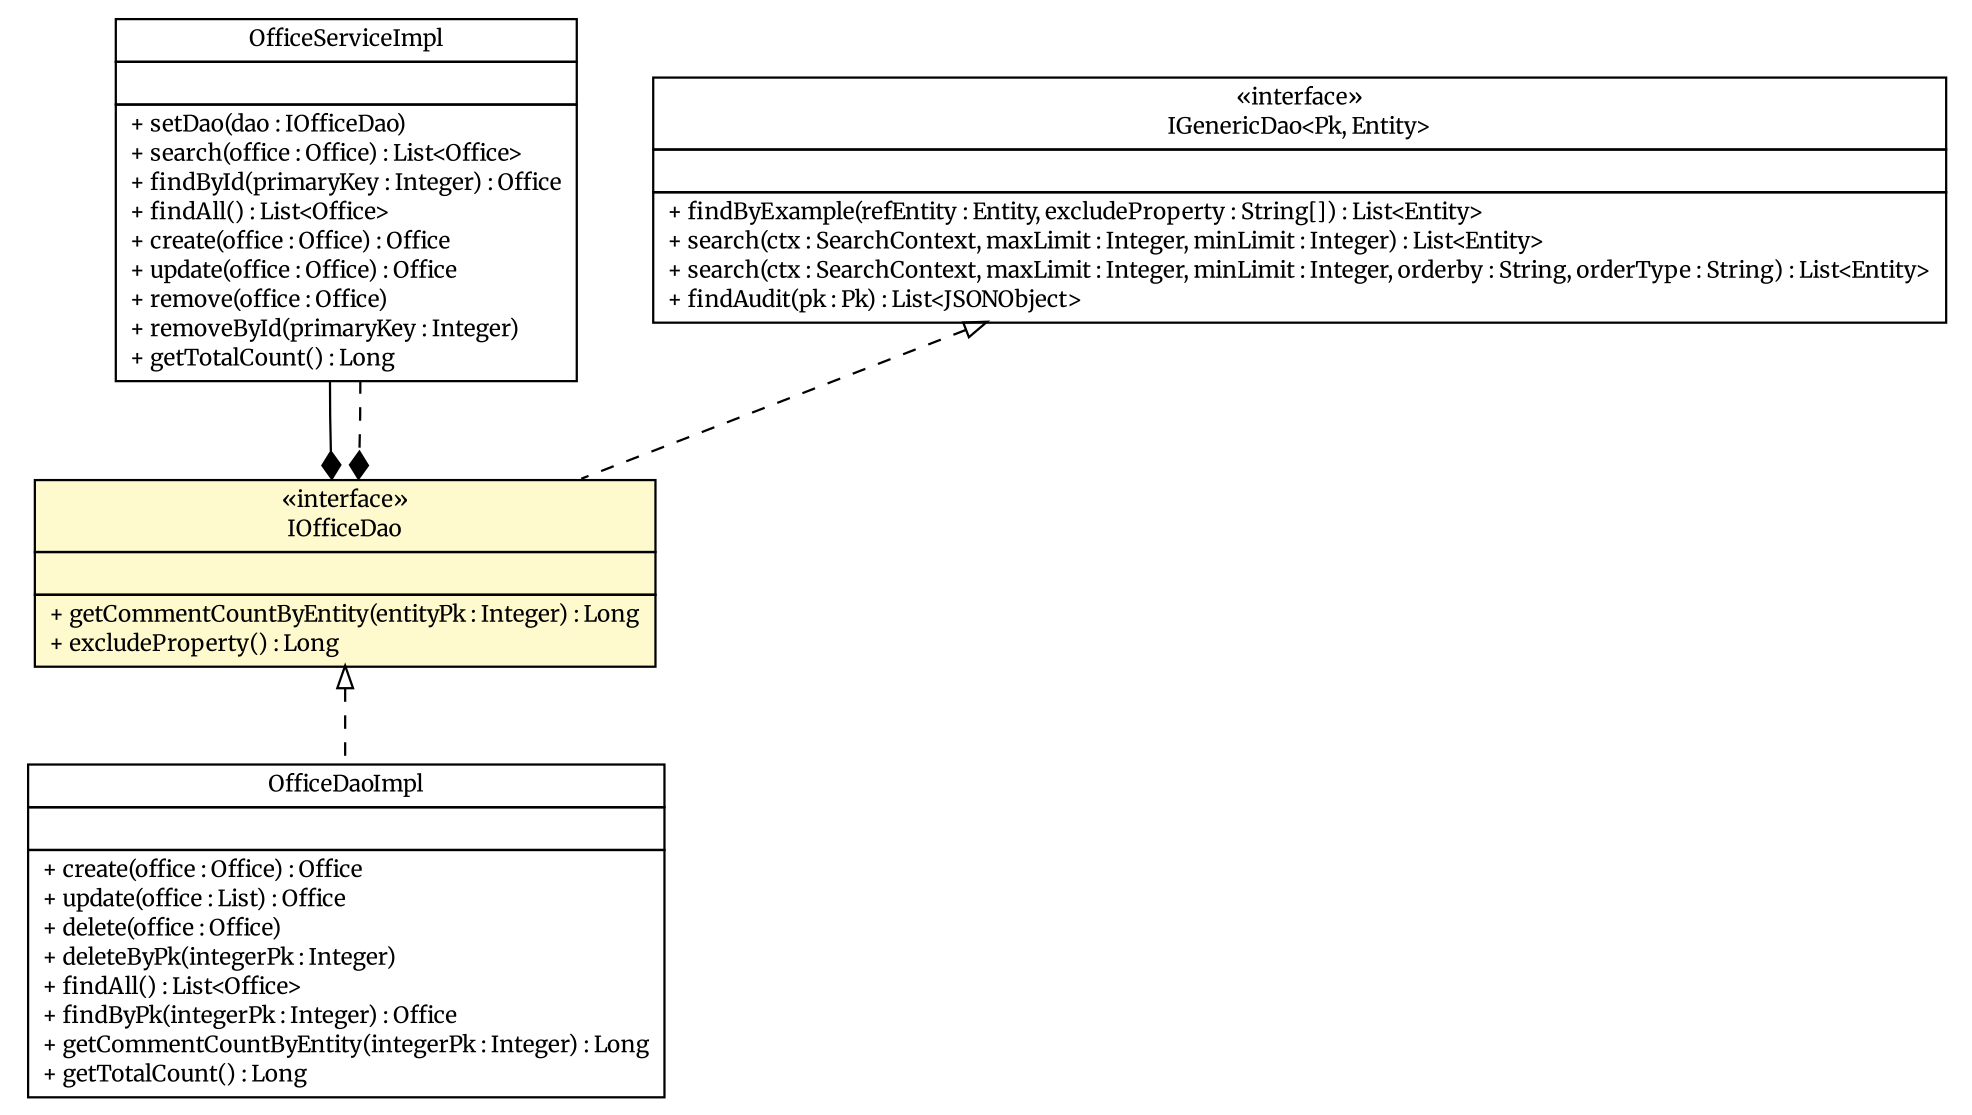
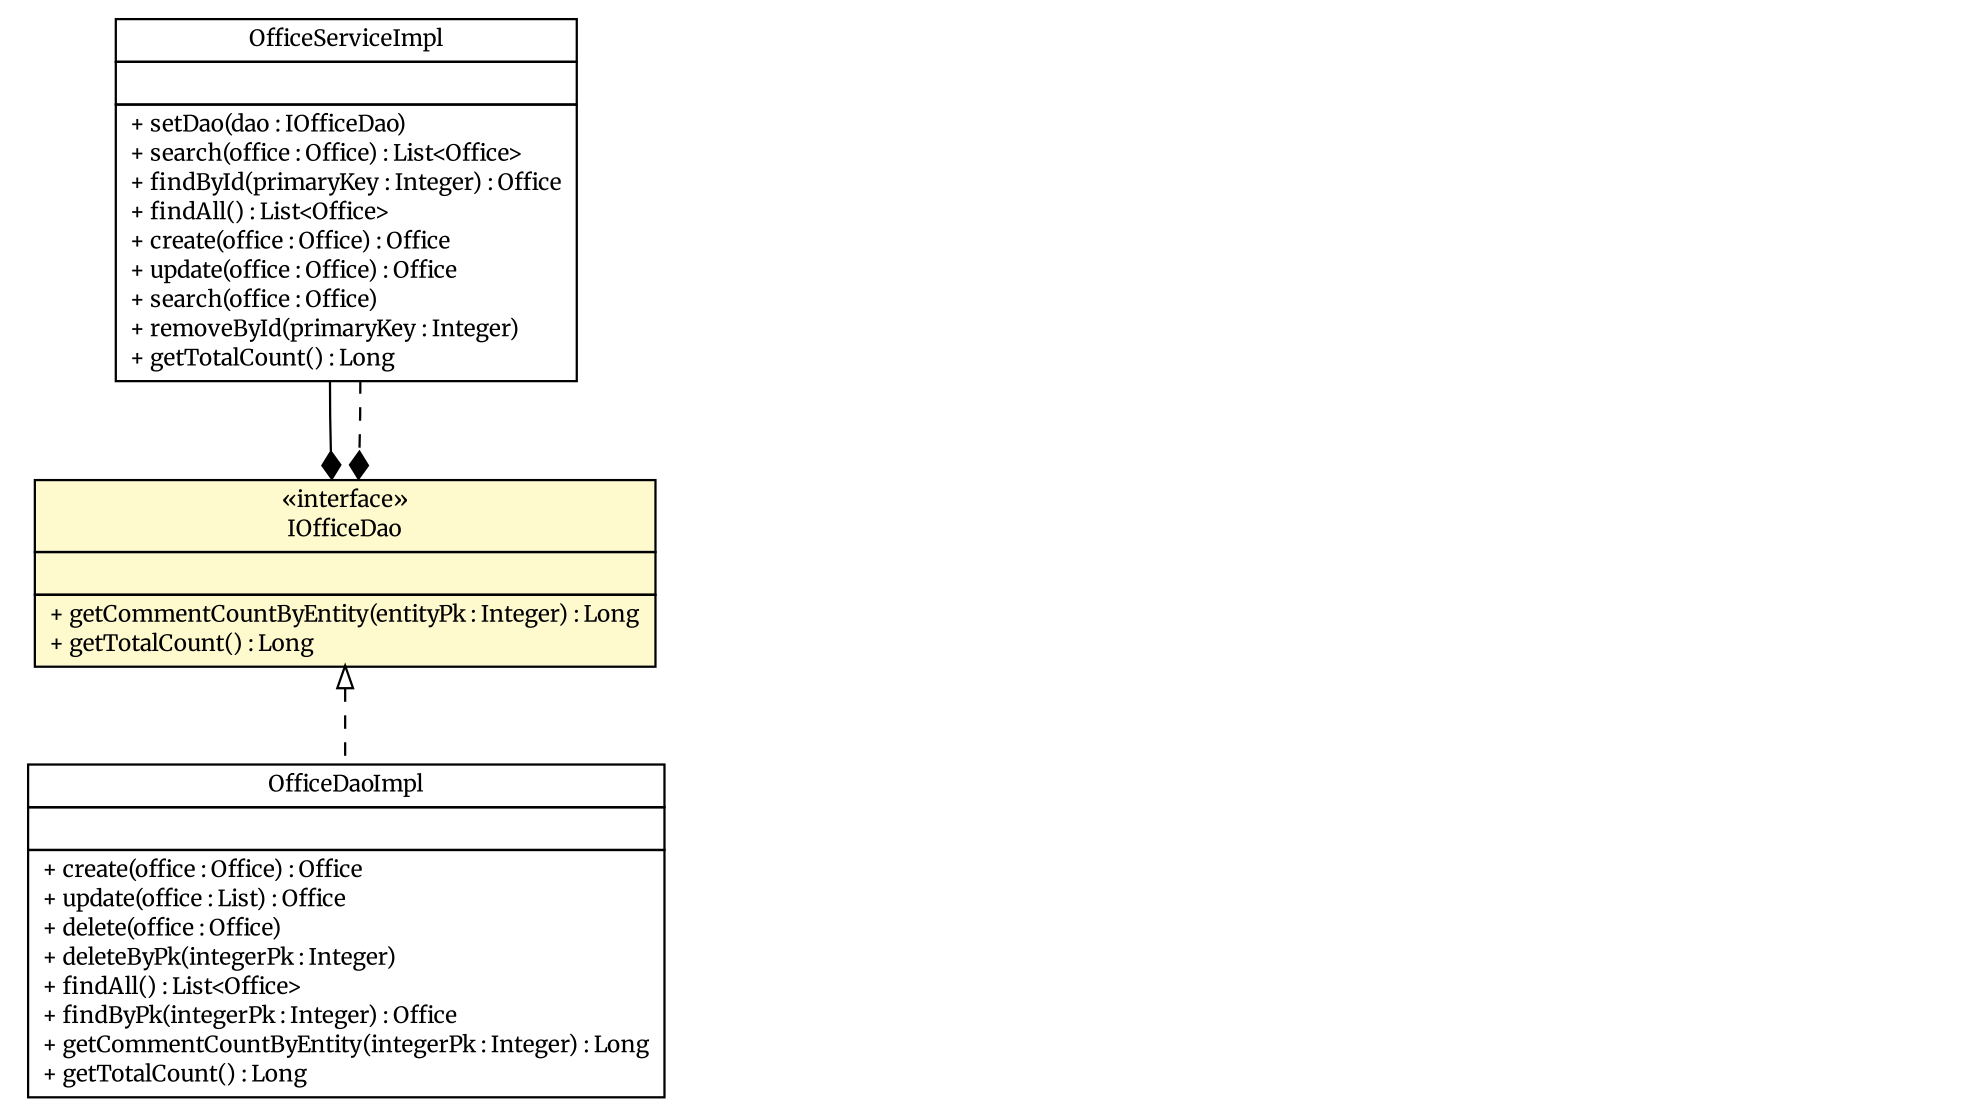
(1299, 199) -> none
(260, 300) -> (254, 300)
(195, 644) -> (182, 644)
